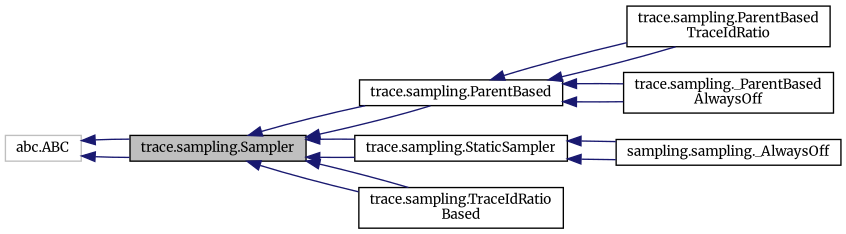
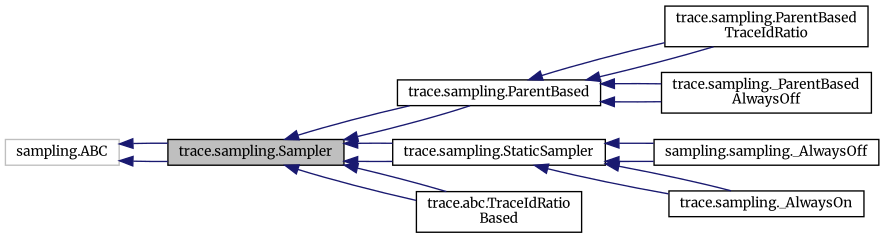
(43, 148) -> (62, 152)
none -> (766, 204)
(461, 208) -> (499, 212)
